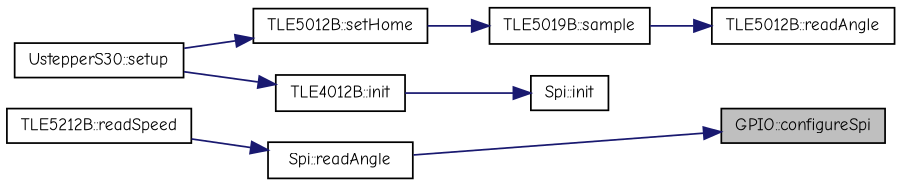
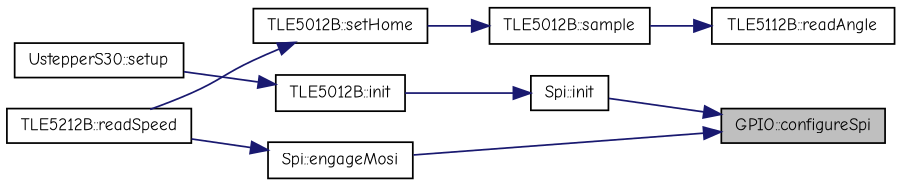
(570, 26) -> (570, 26)
(803, 26) -> (803, 26)
(210, 45) -> (206, 86)
(340, 93) -> (340, 93)
none -> (656, 105)
(340, 160) -> (340, 160)
